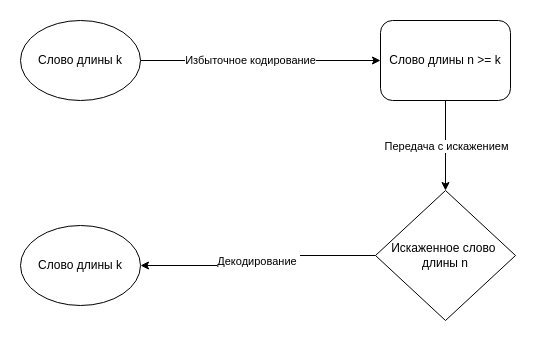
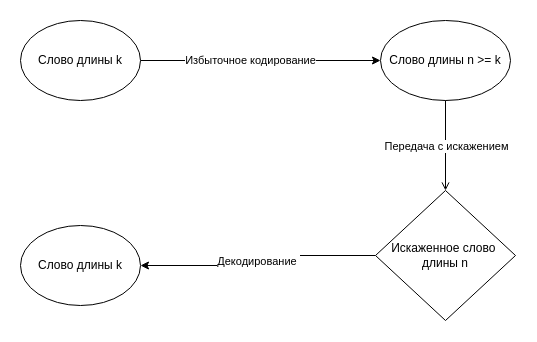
(446, 61) -> (446, 61)
(446, 182) -> (446, 183)
